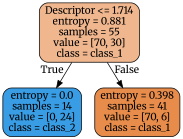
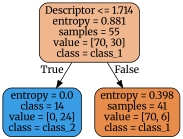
(42, 112) -> (42, 112)
